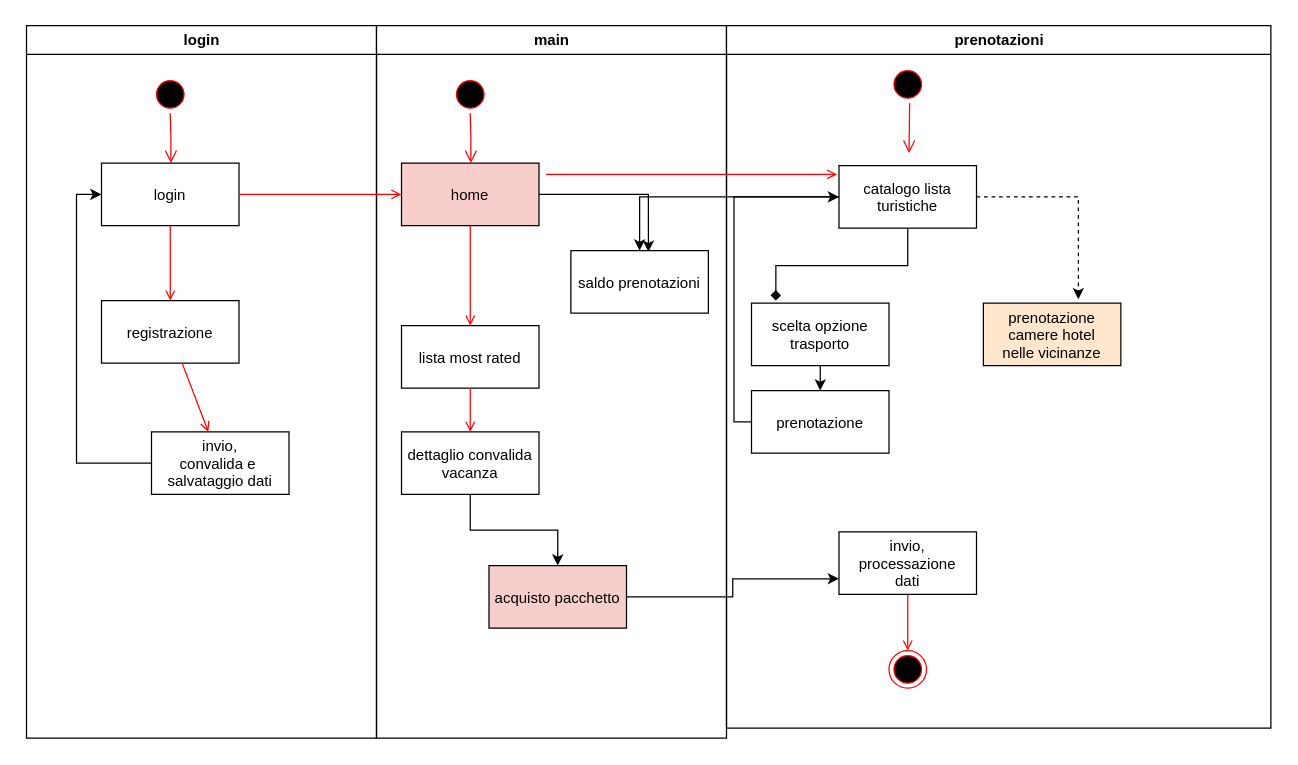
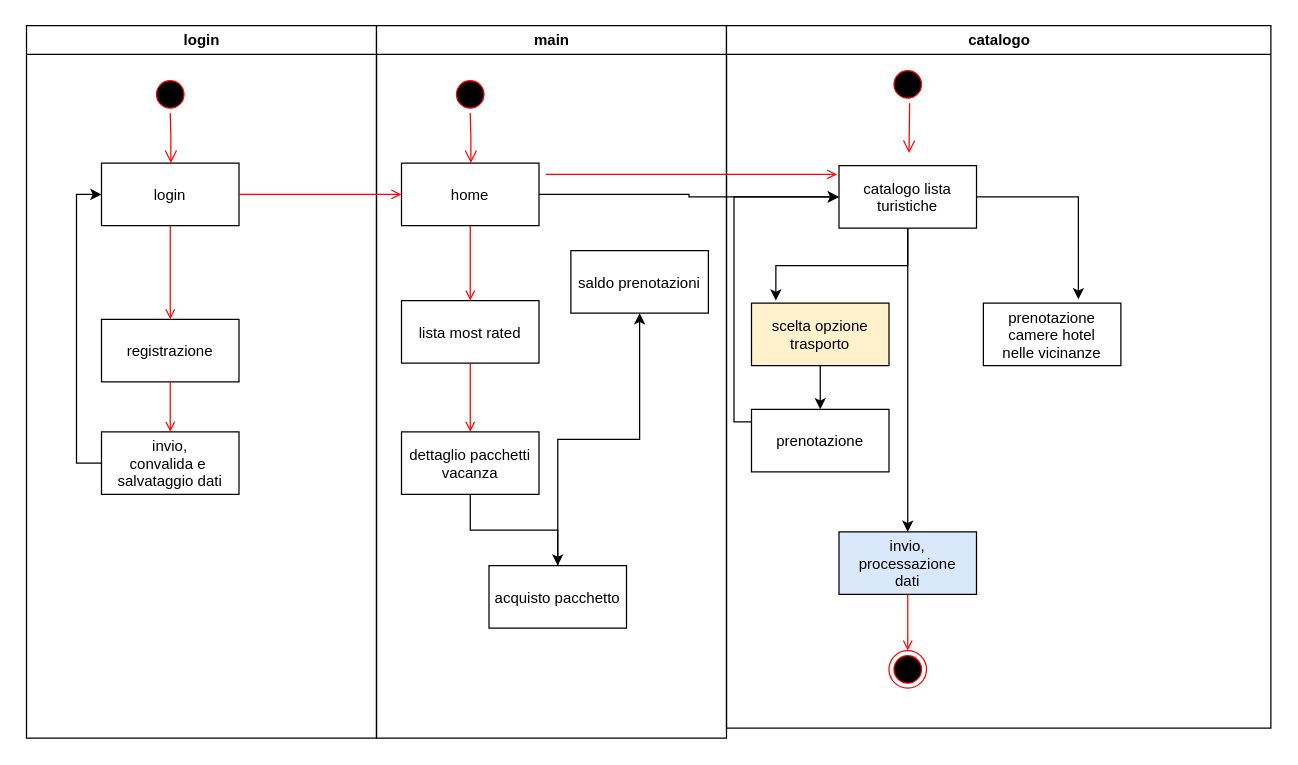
(999, 41) -> (999, 41)
(470, 194) -> (470, 194)
(641, 197) -> (908, 395)
(1075, 197) -> (1075, 197)
(648, 221) -> (637, 194)
(776, 290) -> (776, 291)
(170, 332) -> (170, 351)
(820, 334) -> (820, 334)
(1052, 334) -> (1052, 334)
(470, 357) -> (470, 332)
(820, 422) -> (820, 441)
(469, 455) -> (469, 455)
(220, 463) -> (170, 463)
(908, 563) -> (908, 563)
(733, 592) -> (613, 439)
(558, 597) -> (558, 597)
